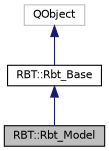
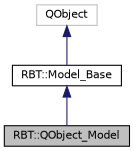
(54, 76) -> (67, 76)
(54, 136) -> (67, 136)
